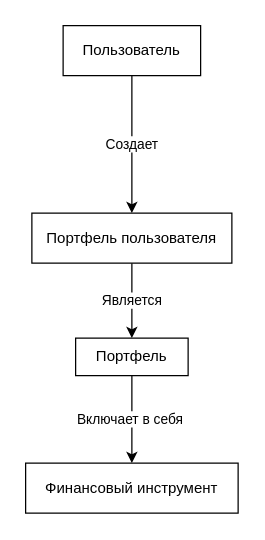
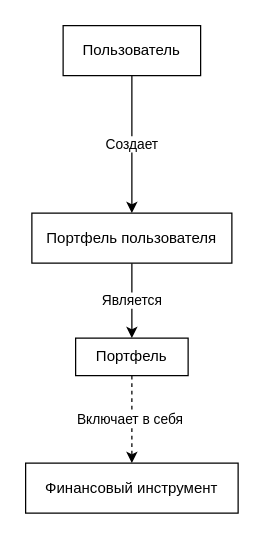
(132, 395) -> (132, 395)
